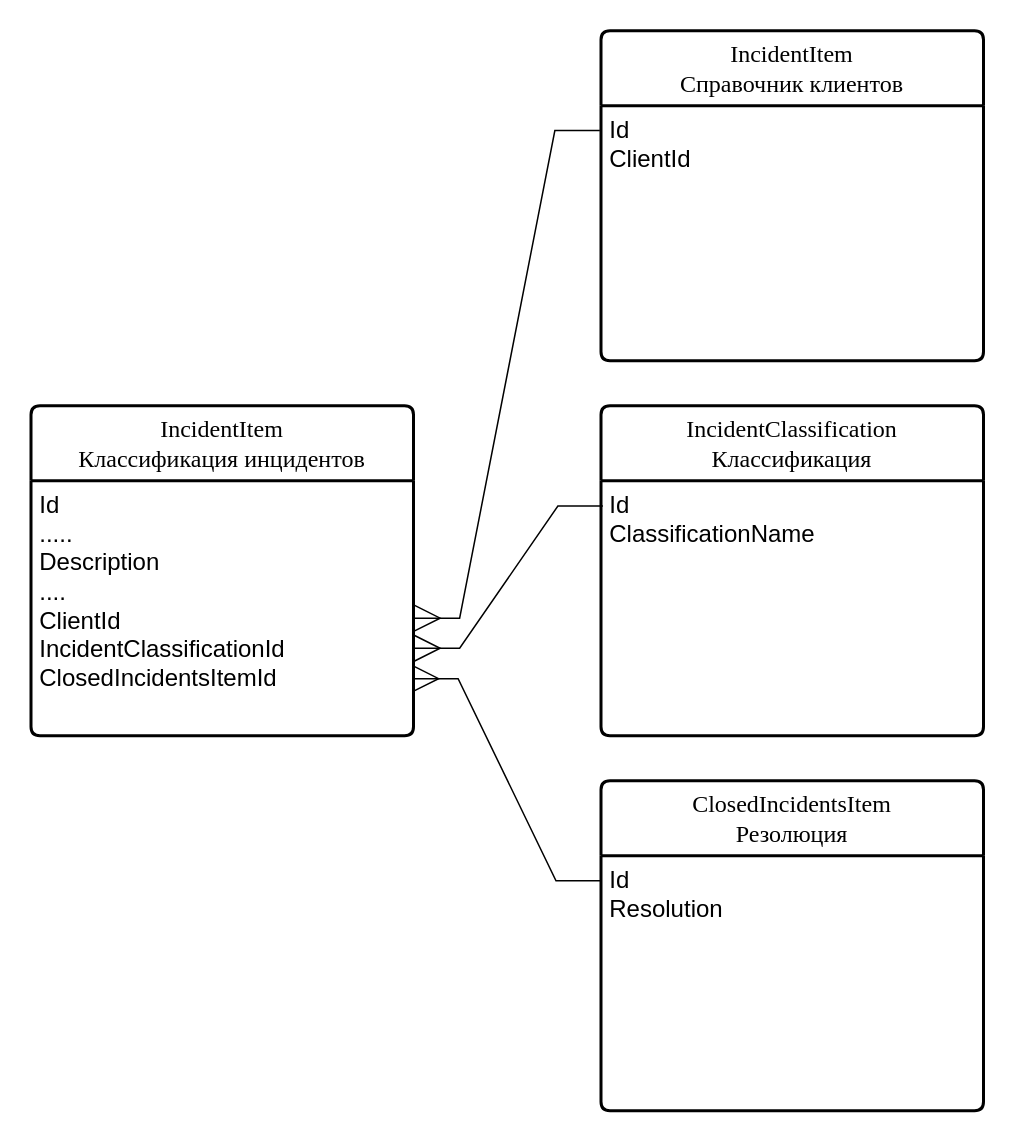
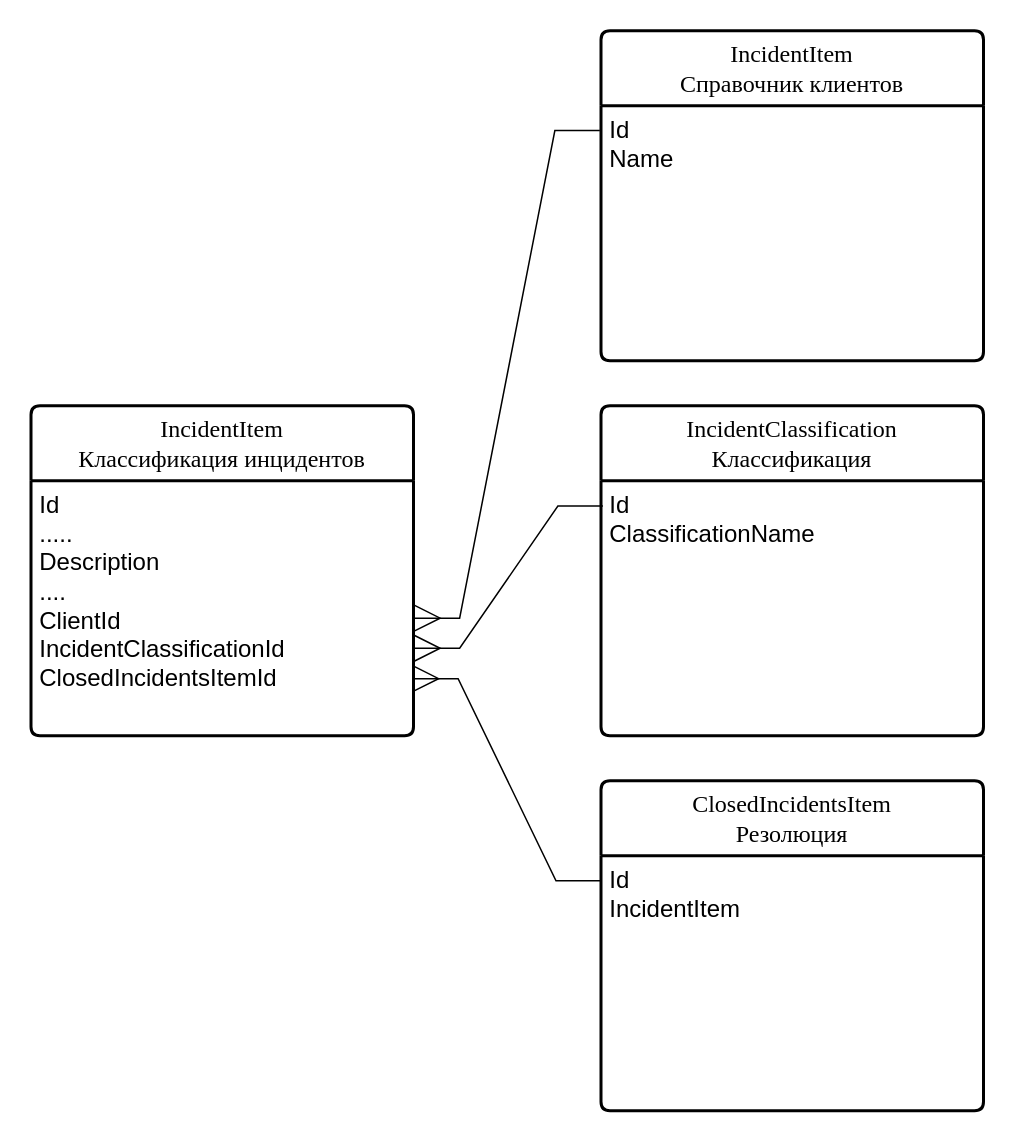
(645, 138) -> (630, 138)
(655, 888) -> (668, 888)
